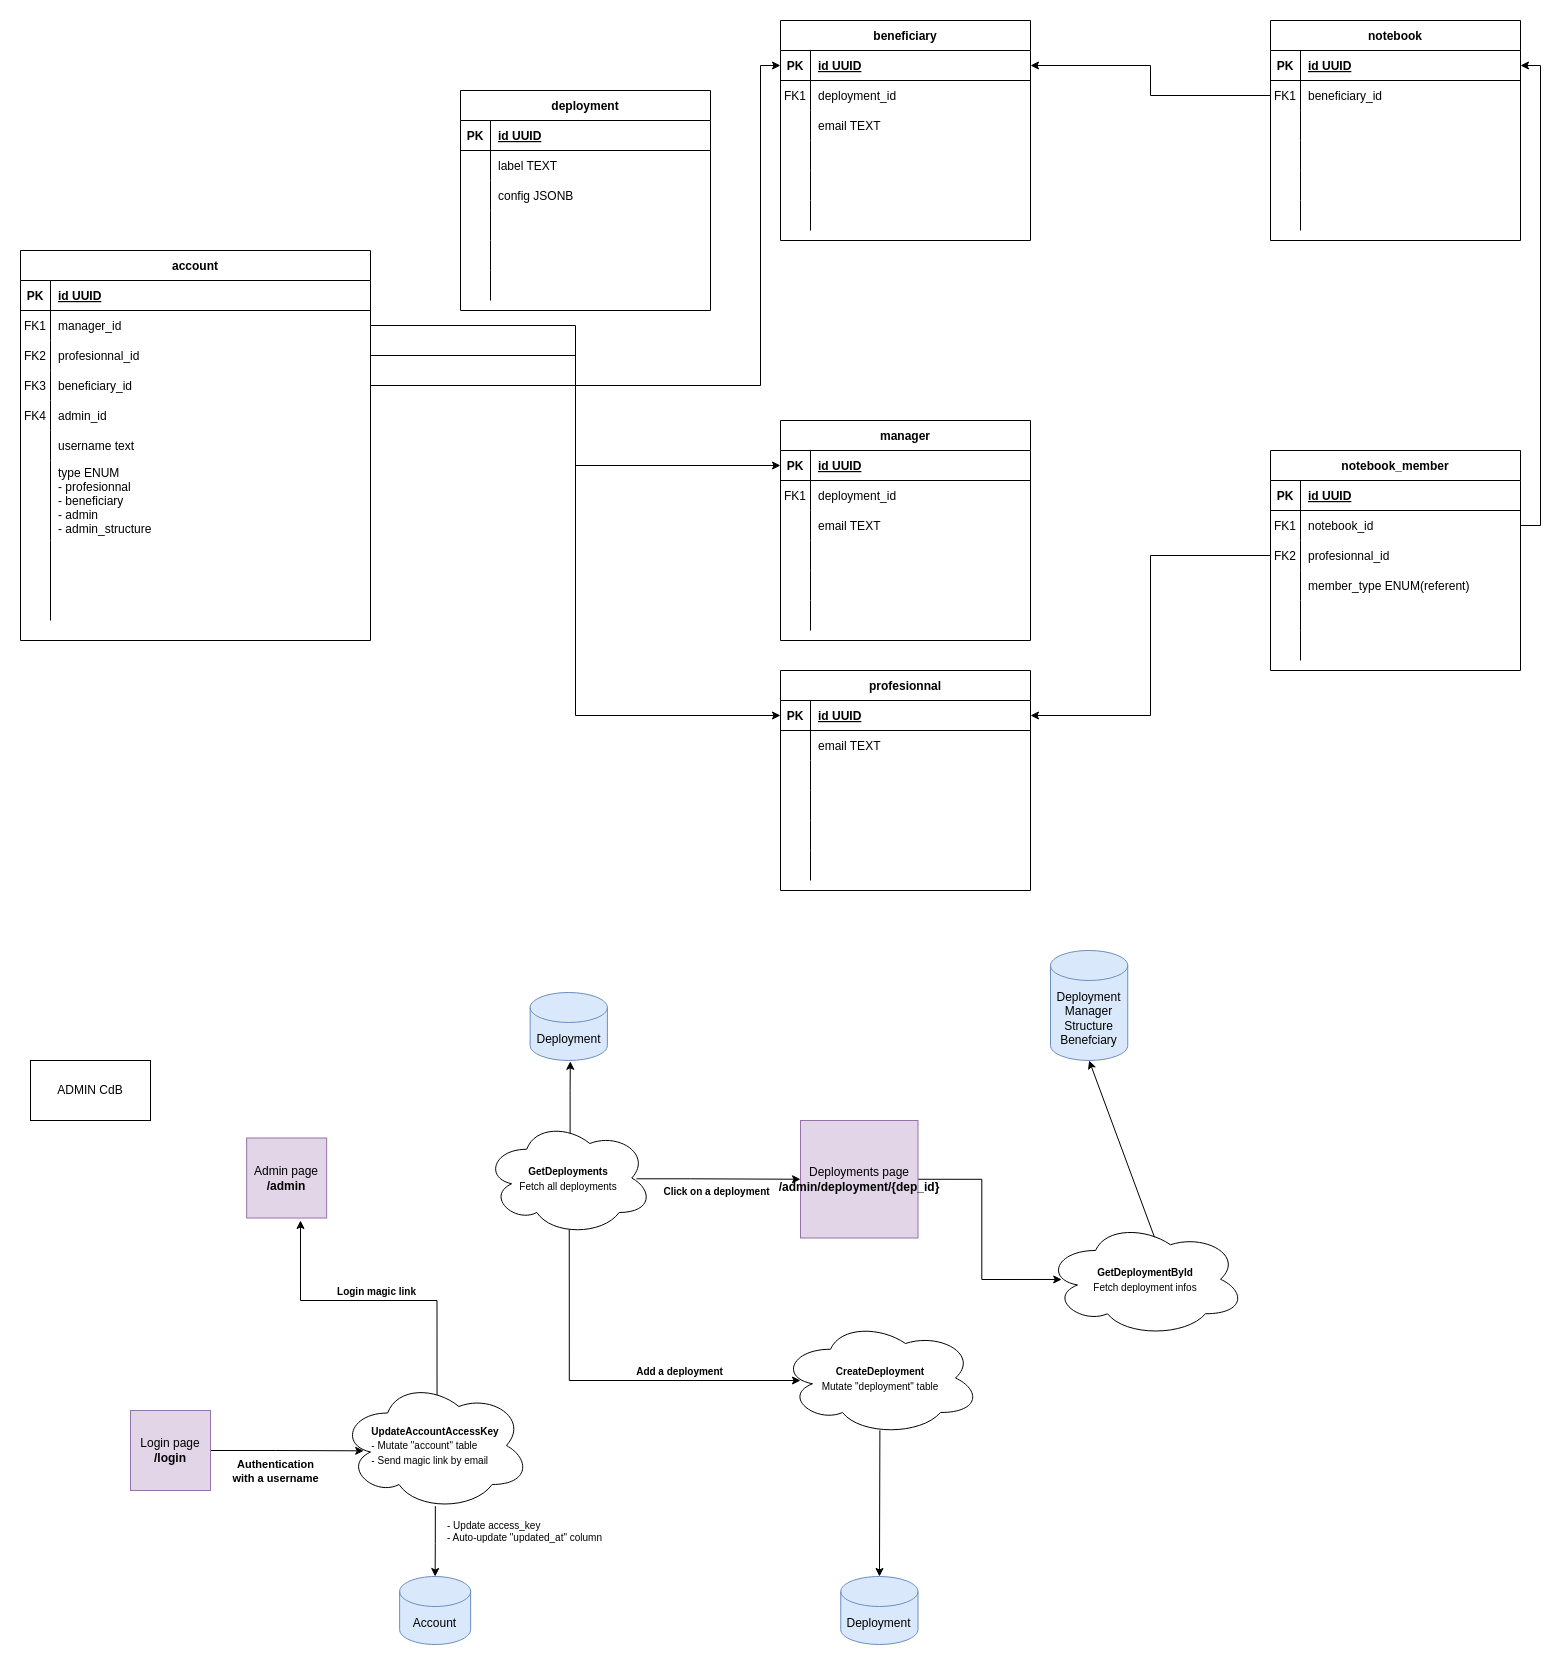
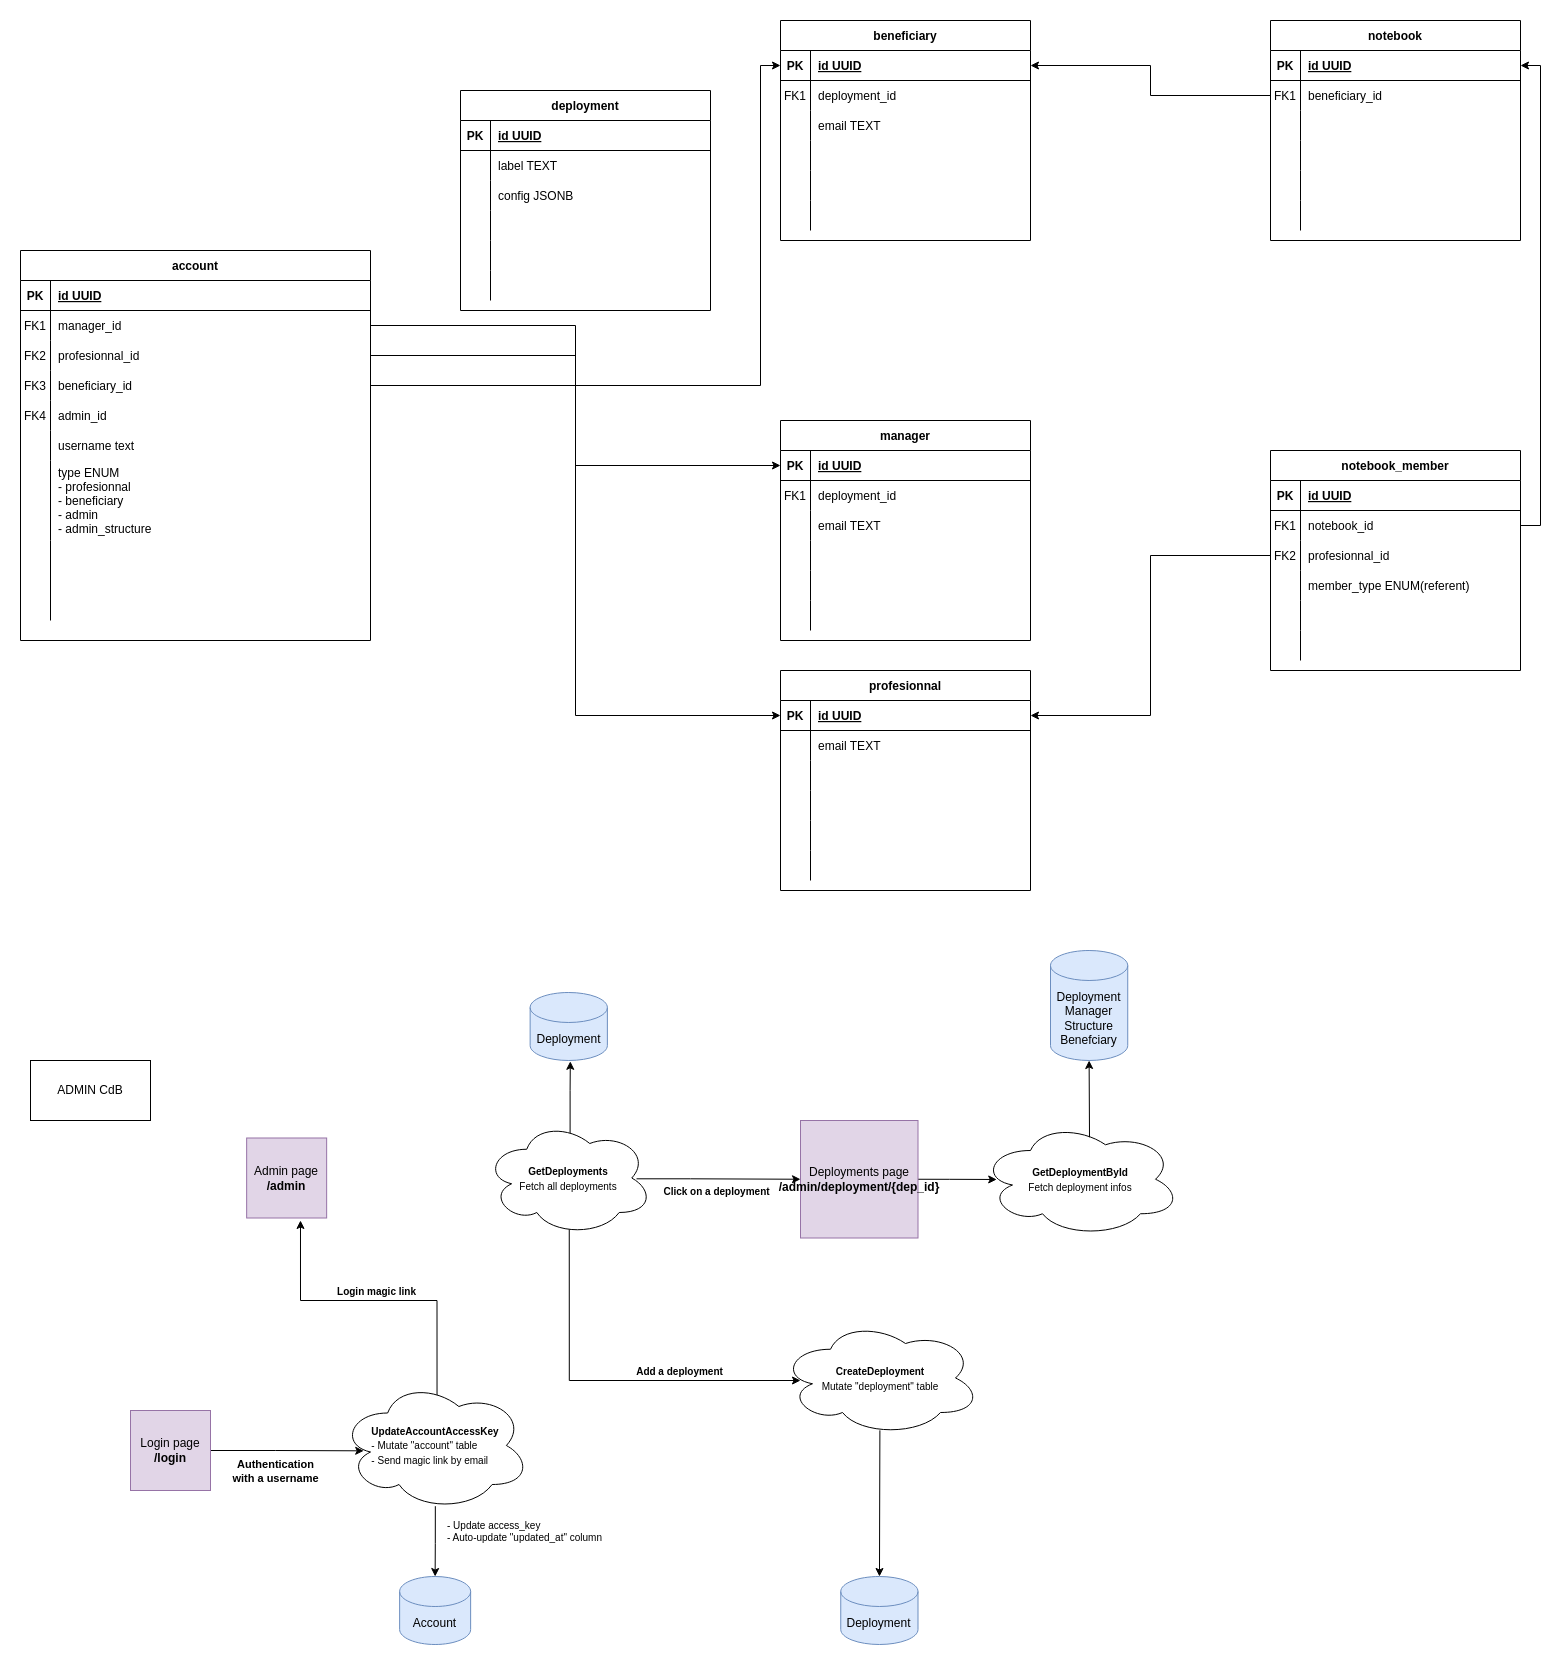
(1146, 1279) -> (1081, 1179)
